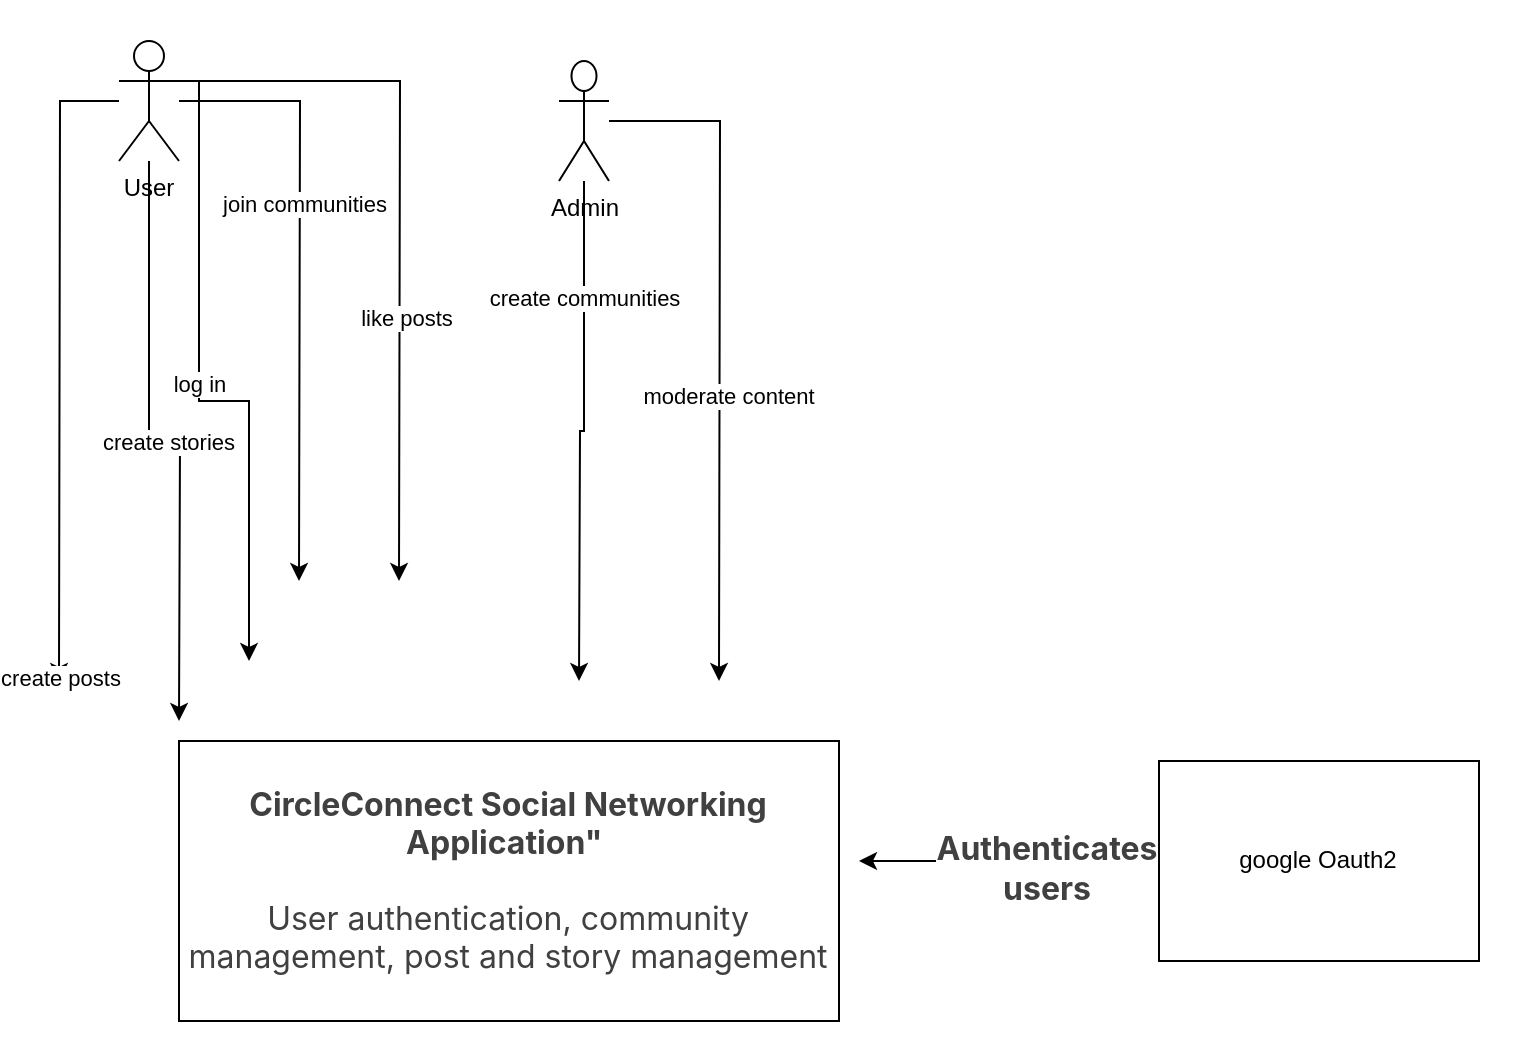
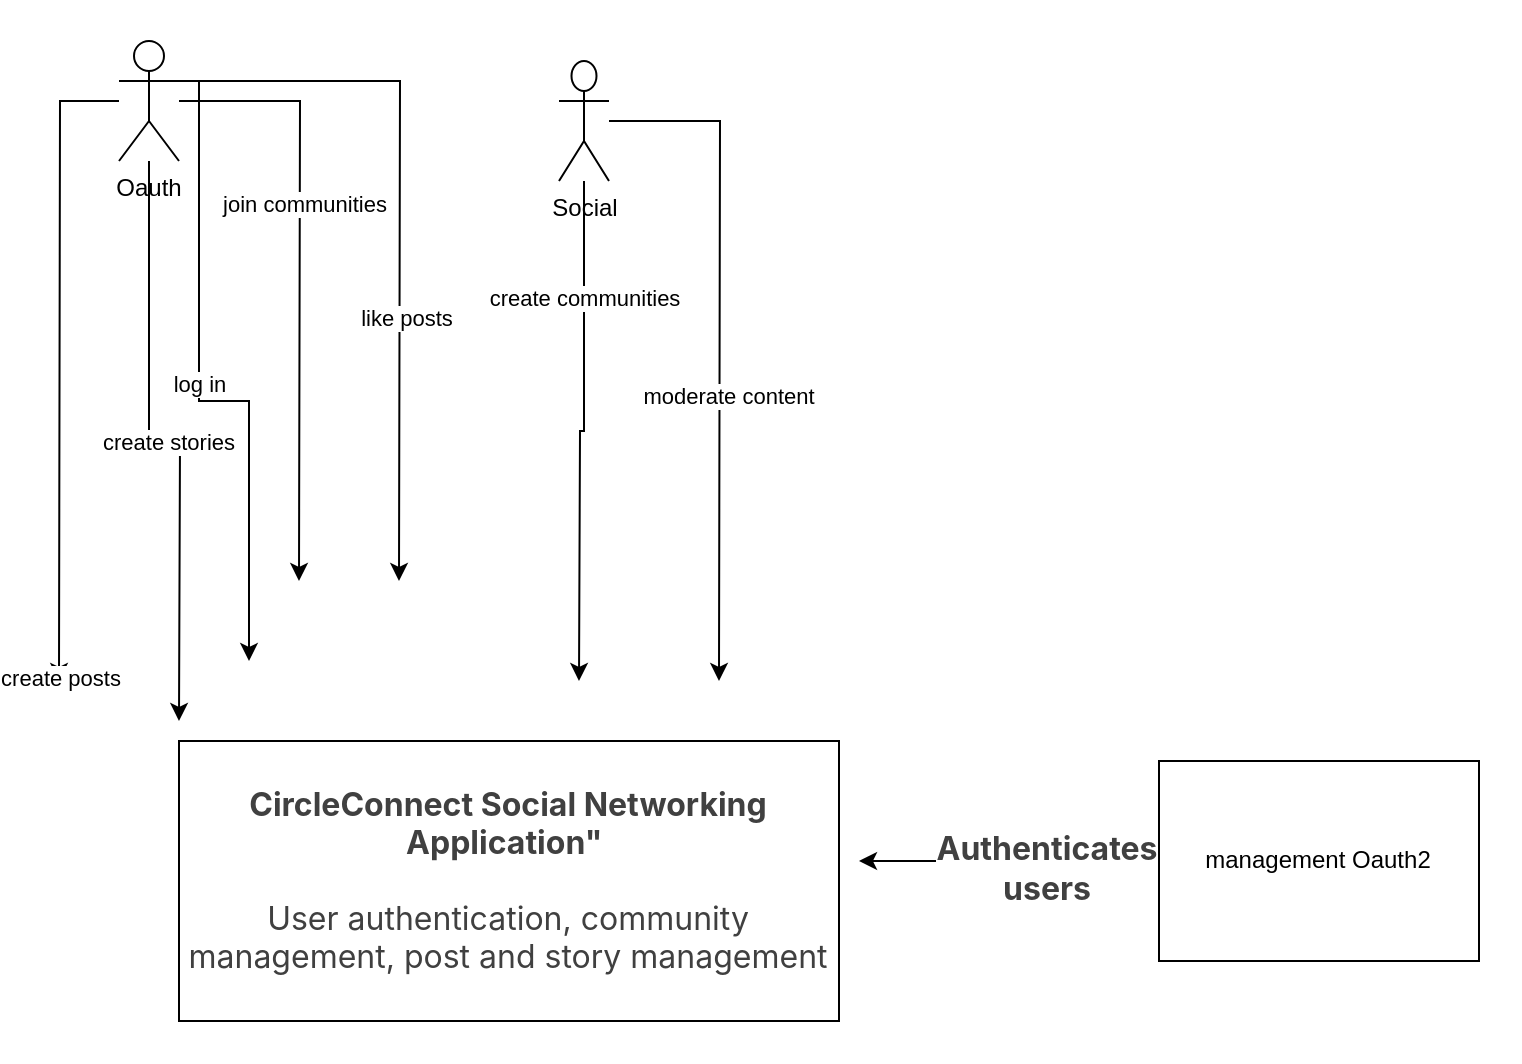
(150, 189) -> (150, 189)
(586, 209) -> (586, 209)
(1319, 861) -> (1319, 861)
